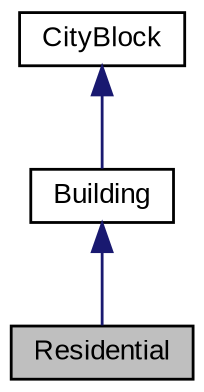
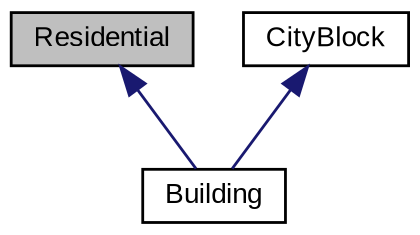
(102, 289) -> (167, 129)
